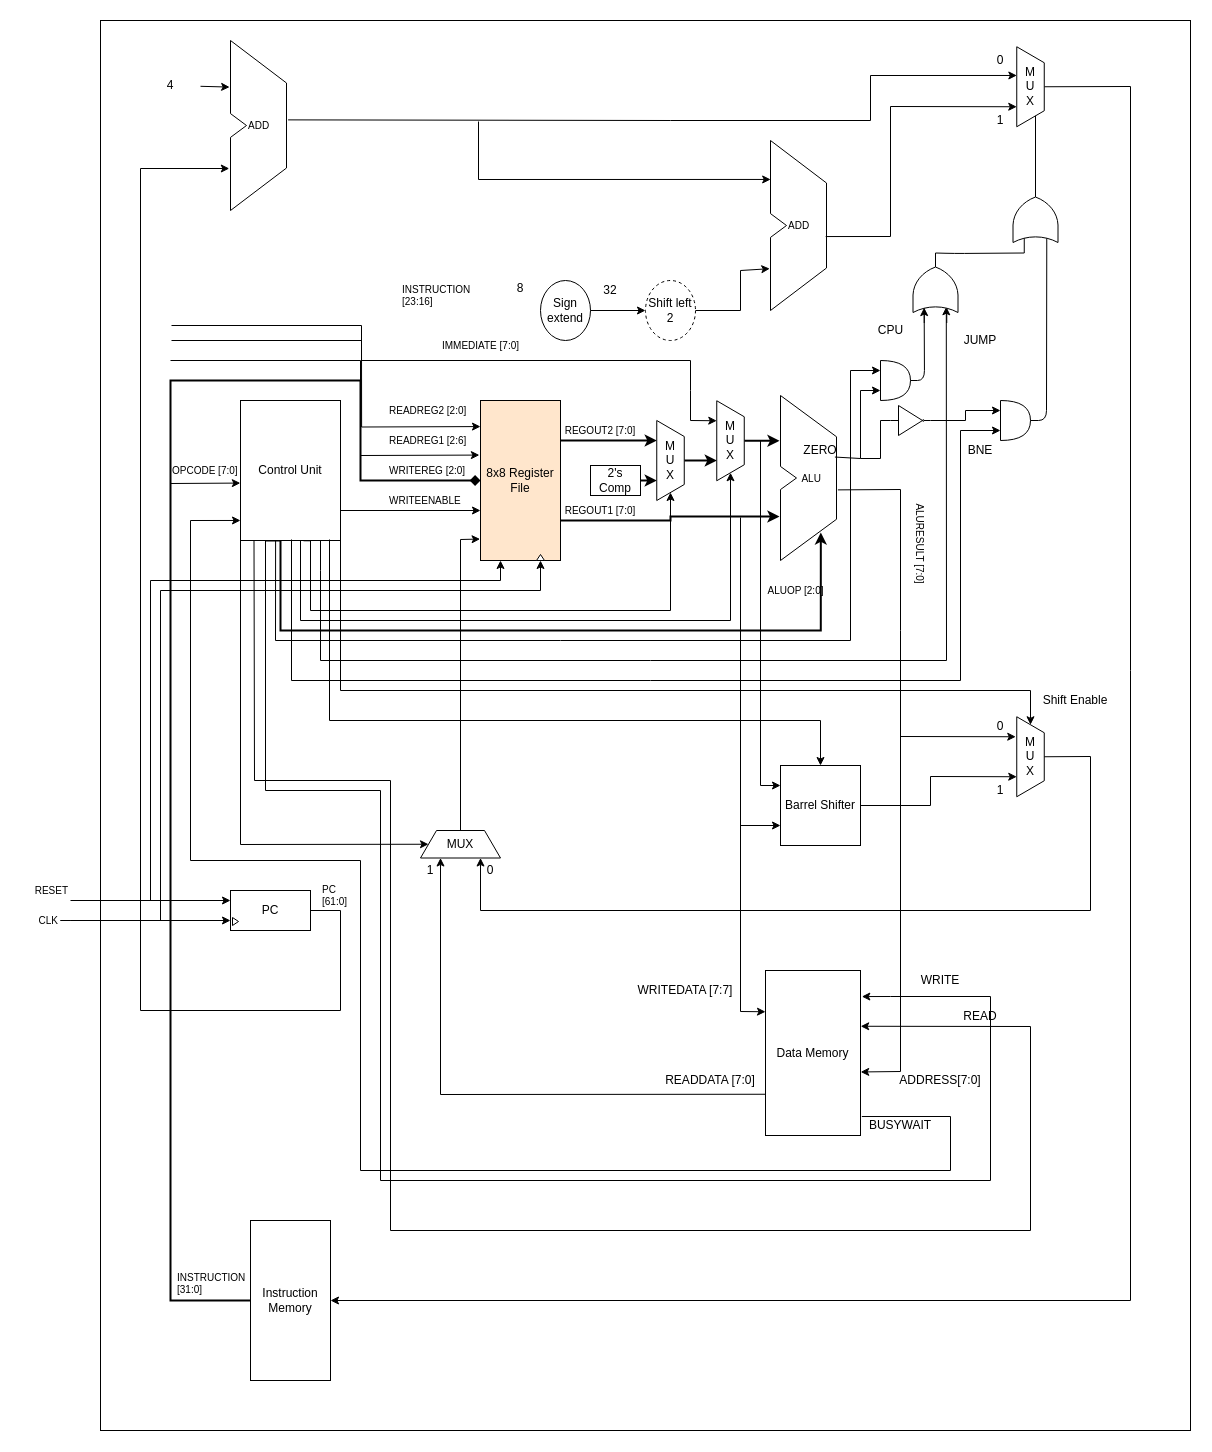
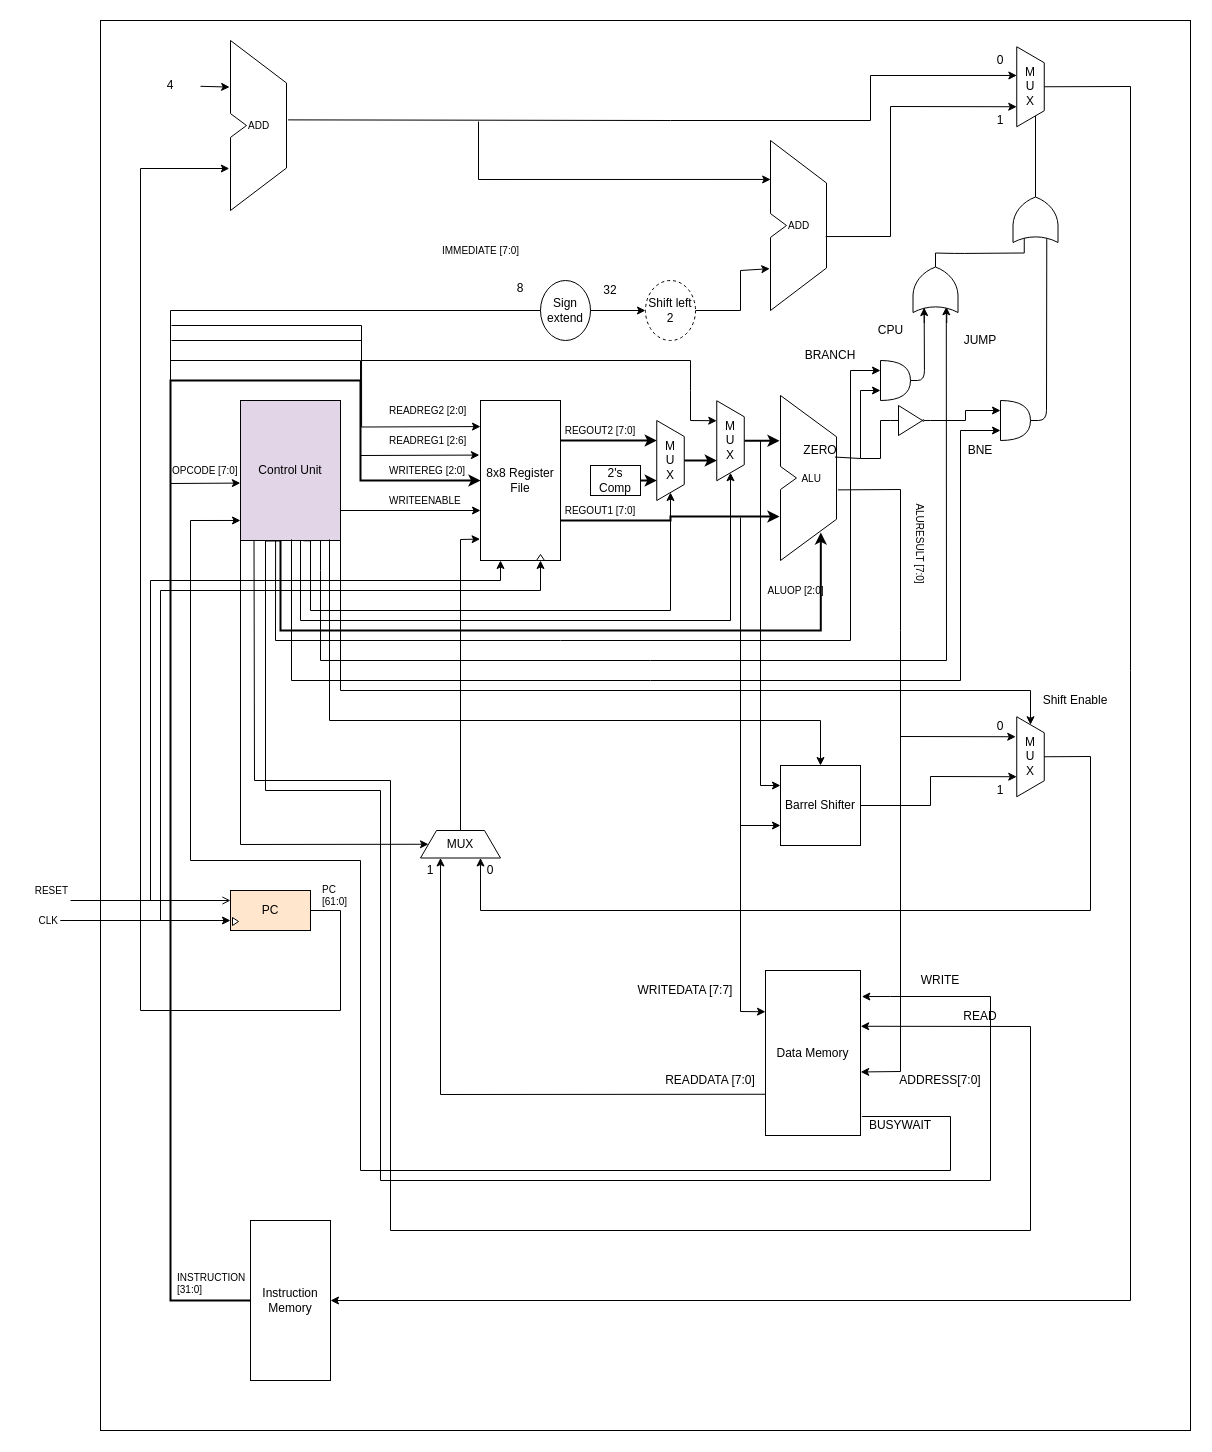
(441, 296) -> none
none -> (322, 311)
(481, 346) -> (481, 251)
none -> (831, 356)
(291, 471) -> (291, 471)
(469, 481) -> (470, 481)
(521, 481) -> (521, 481)
(222, 901) -> (224, 901)
(271, 911) -> (271, 911)
